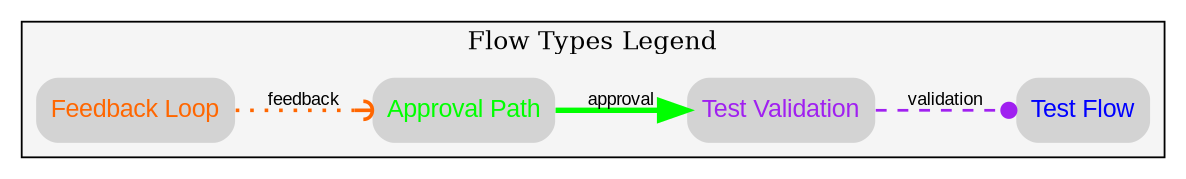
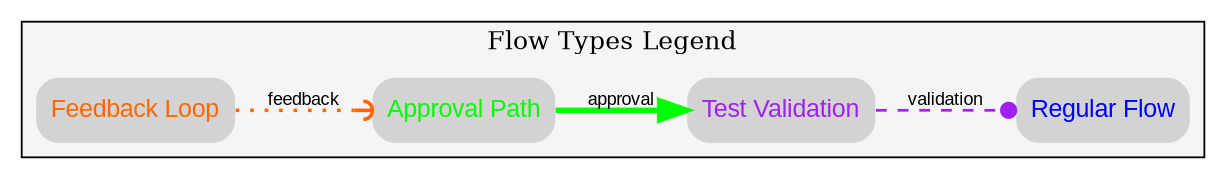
(1083, 110) -> (1103, 110)
